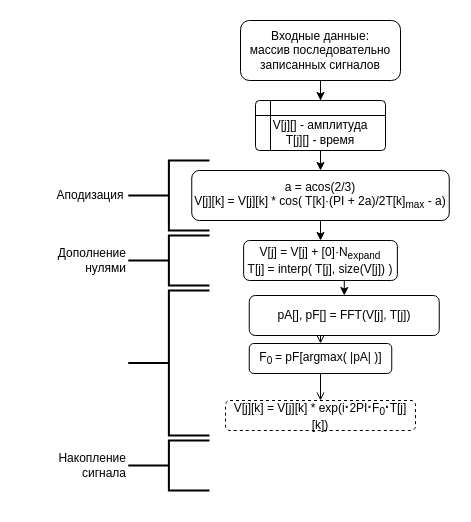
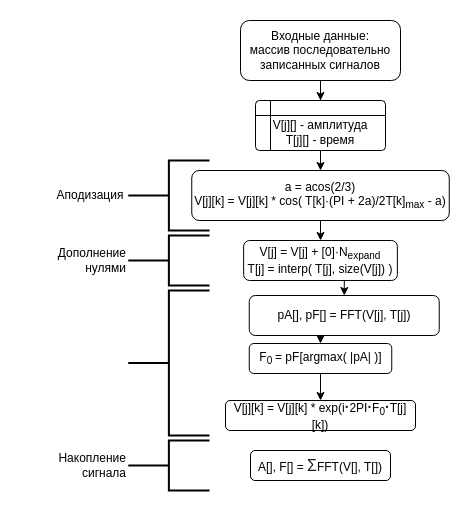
(321, 336) -> (322, 336)
(321, 394) -> (321, 392)
(321, 416) -> (321, 416)
none -> (321, 466)
